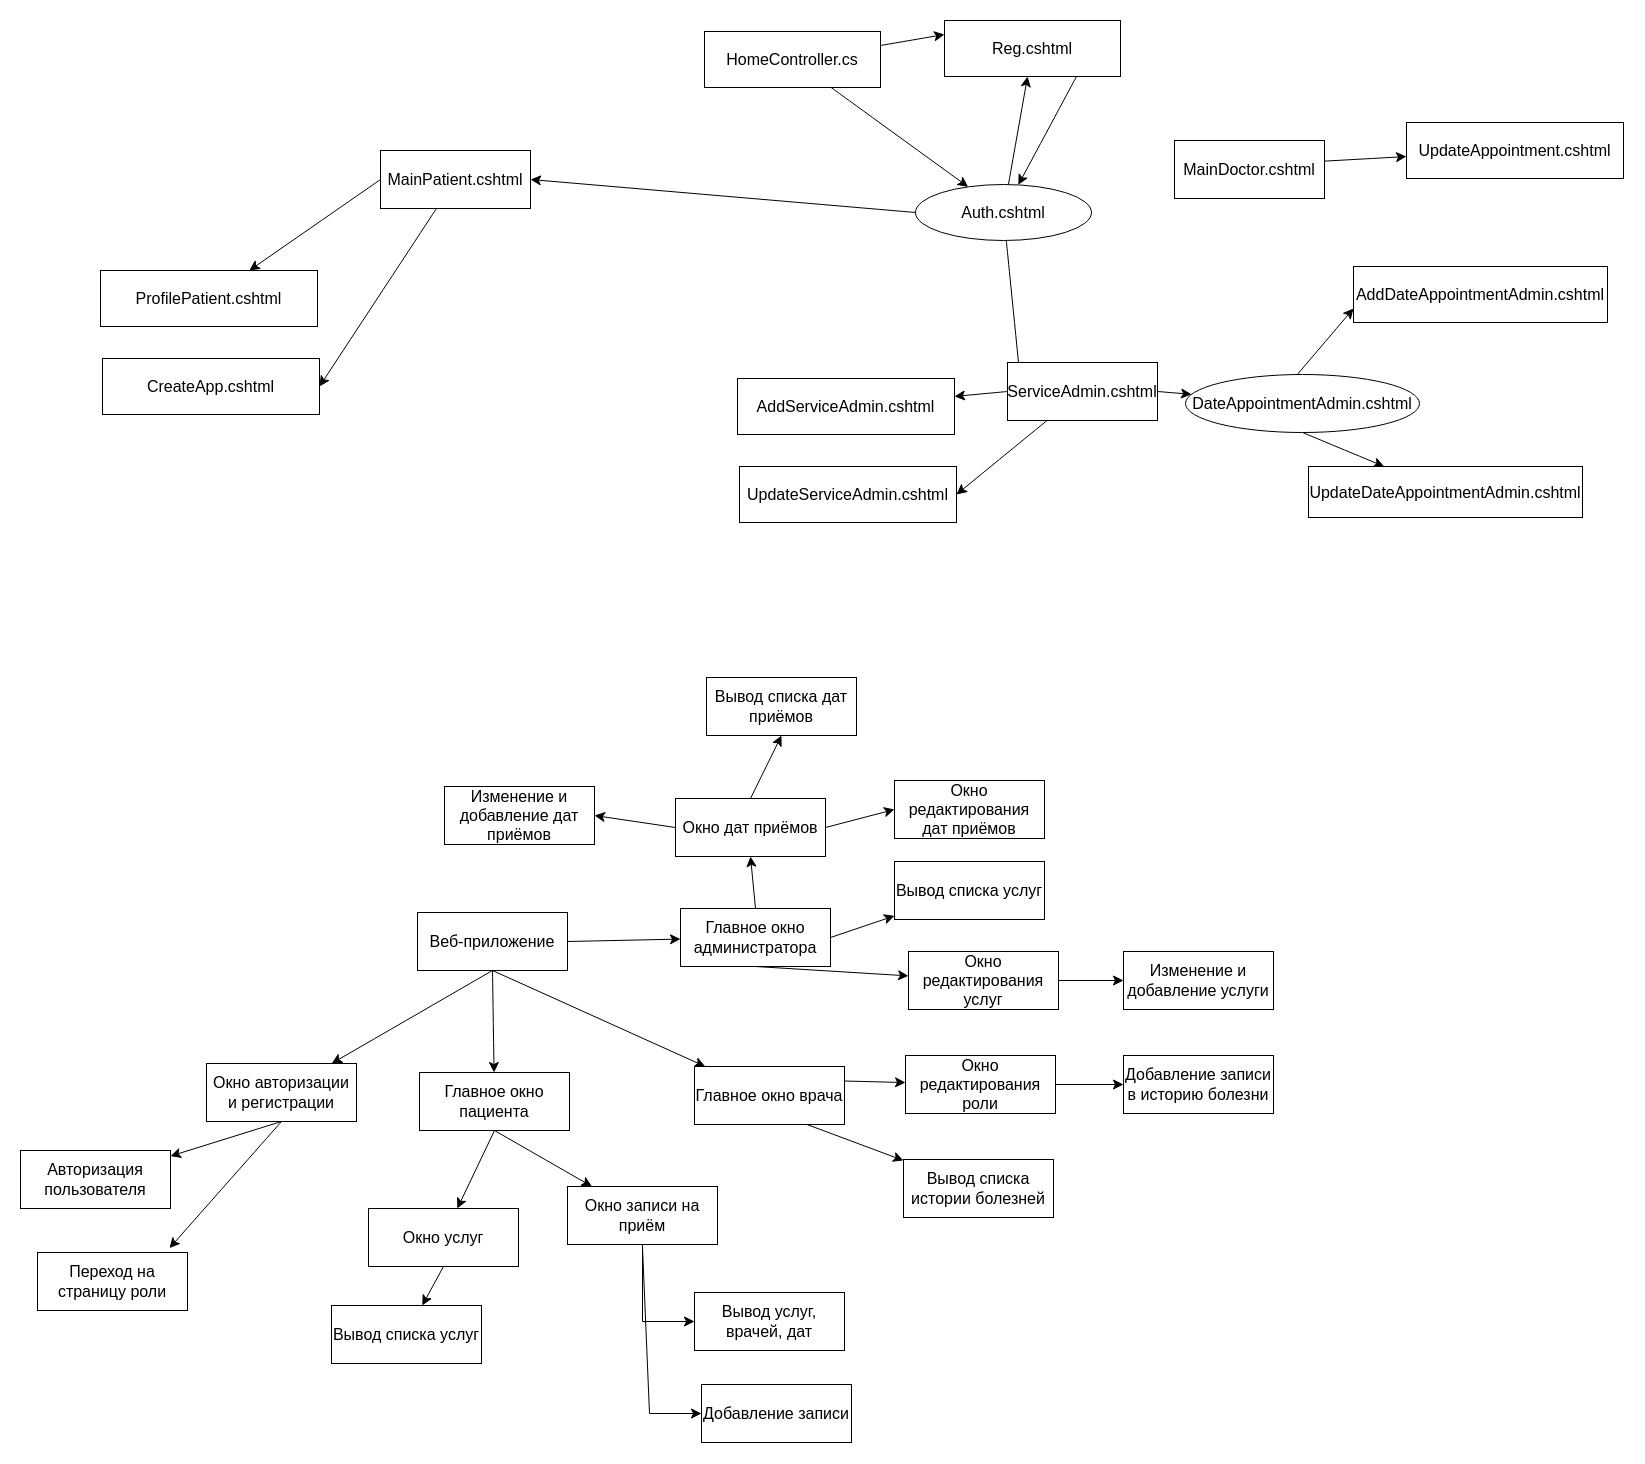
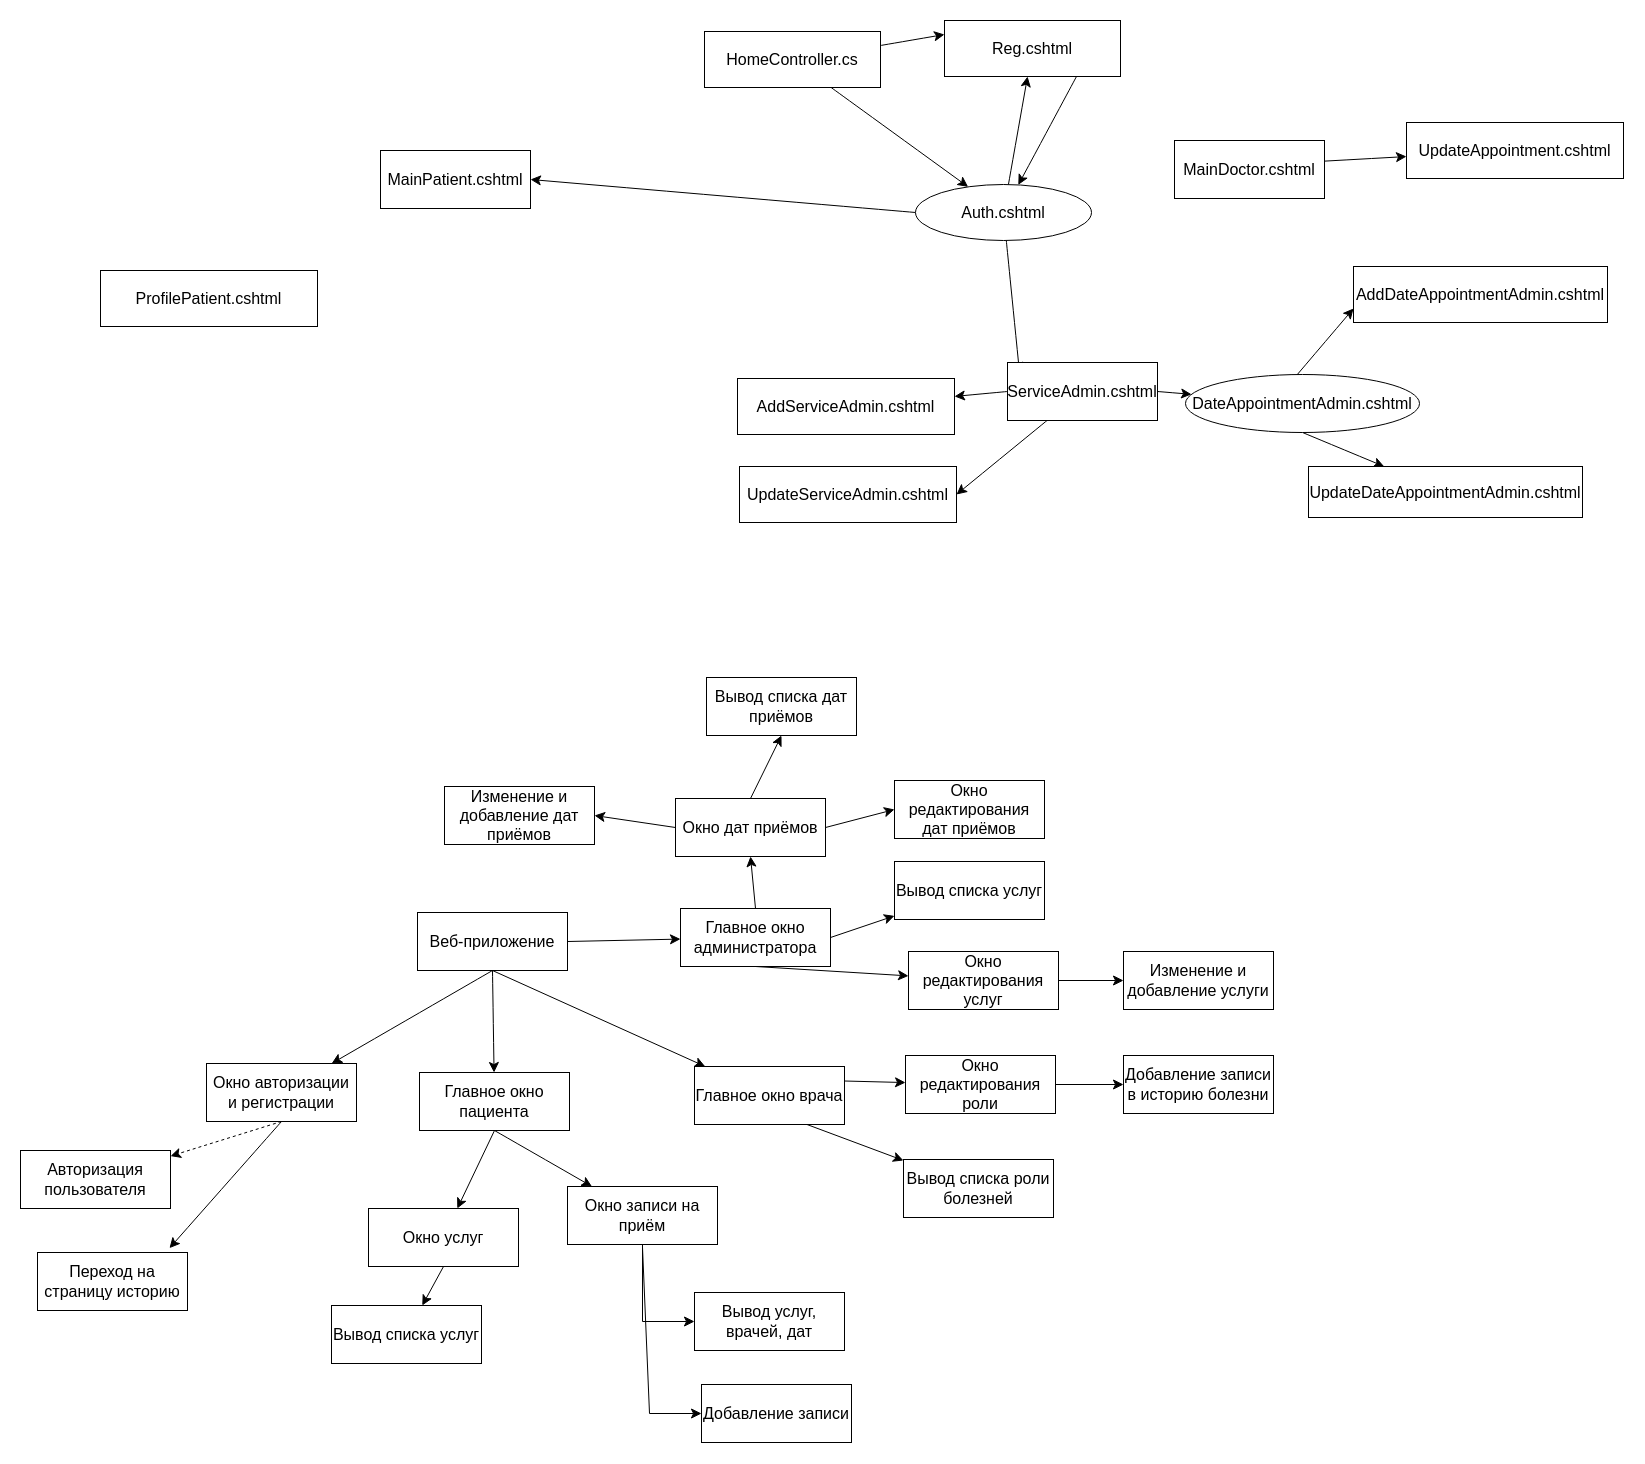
(318, 223) -> none
(380, 294) -> none
(211, 387) -> none
(228, 1138) -> (228, 1138)
(979, 1189) -> (979, 1189)
(113, 1282) -> (113, 1282)
